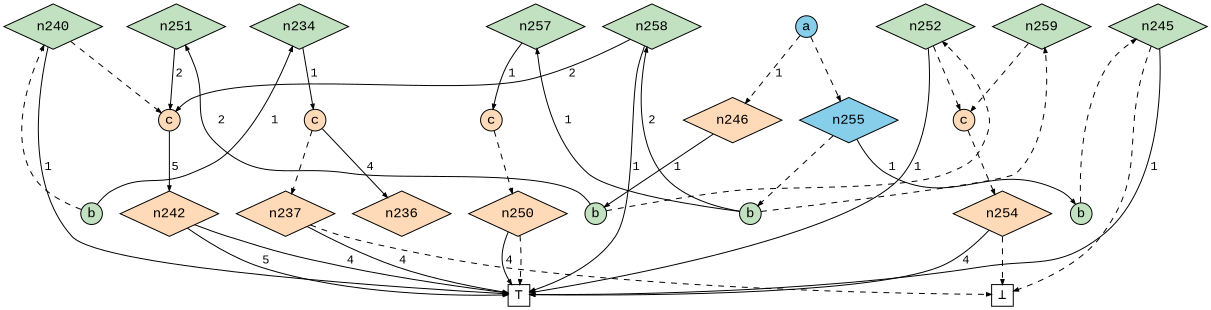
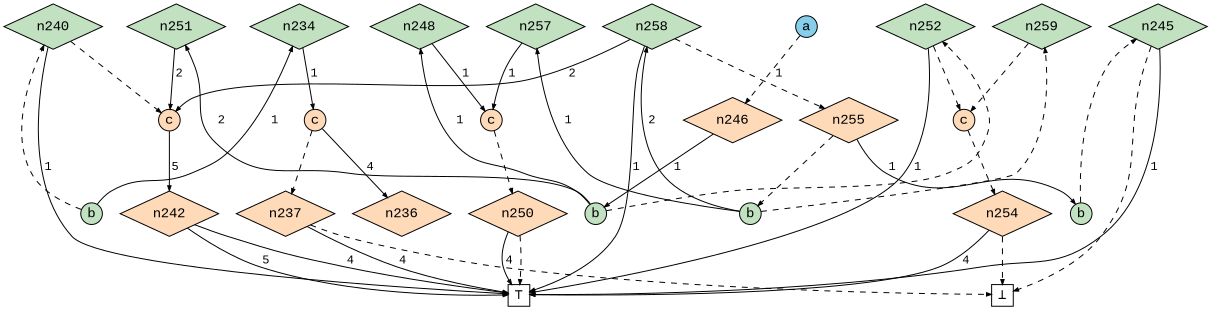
none -> (419, 27)
(824, 66) -> (747, 73)
(849, 120) -> (849, 120)
